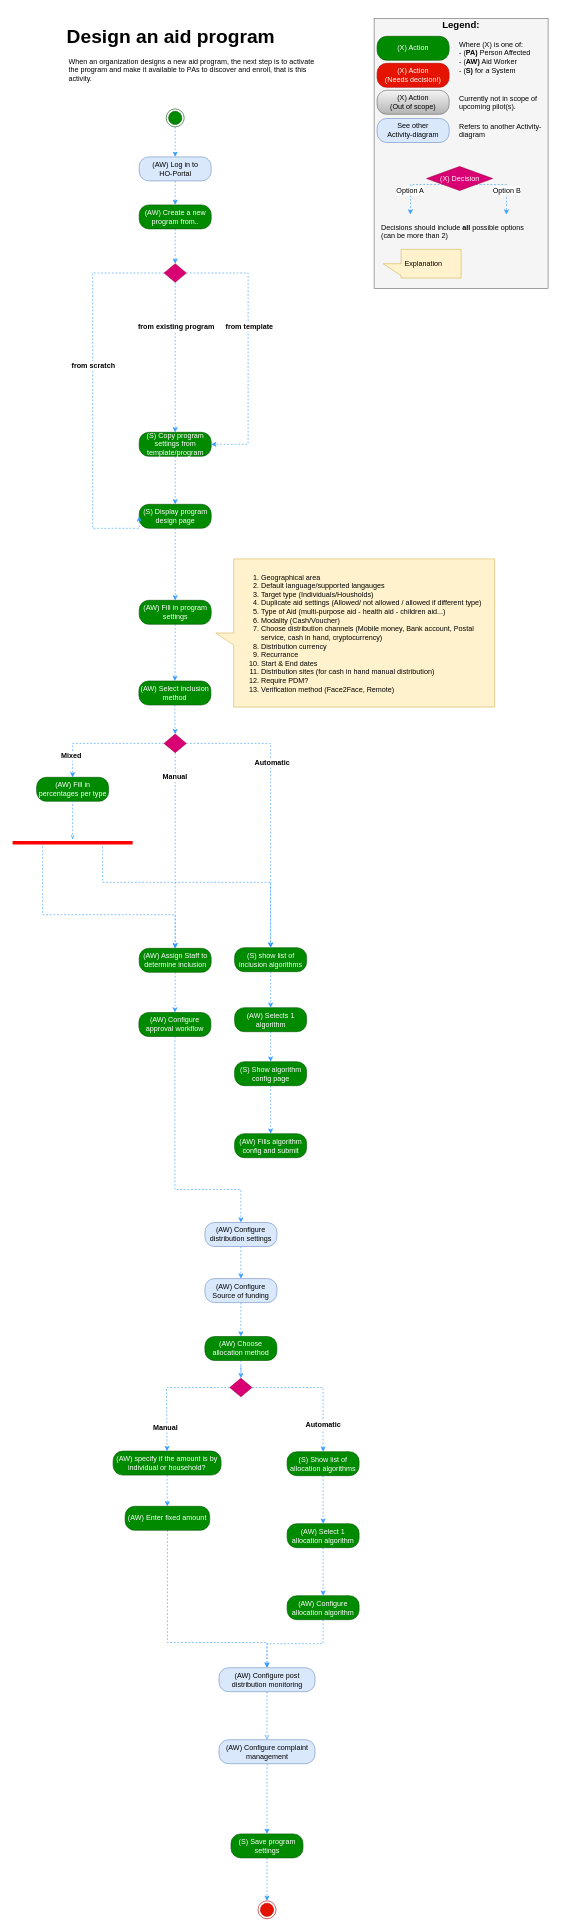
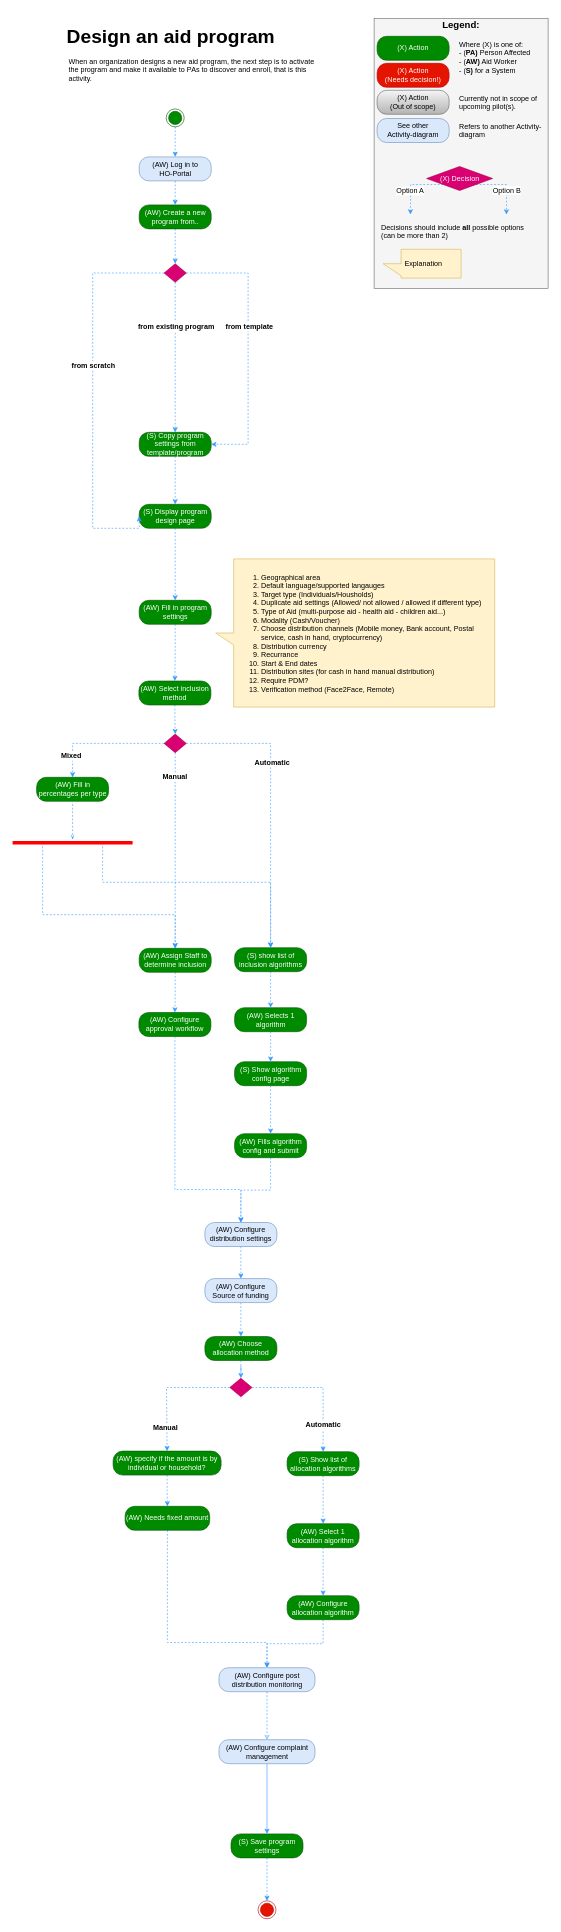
none -> (271, 1188)
(167, 1518) -> (167, 1518)
(267, 1796) -> (267, 1796)
